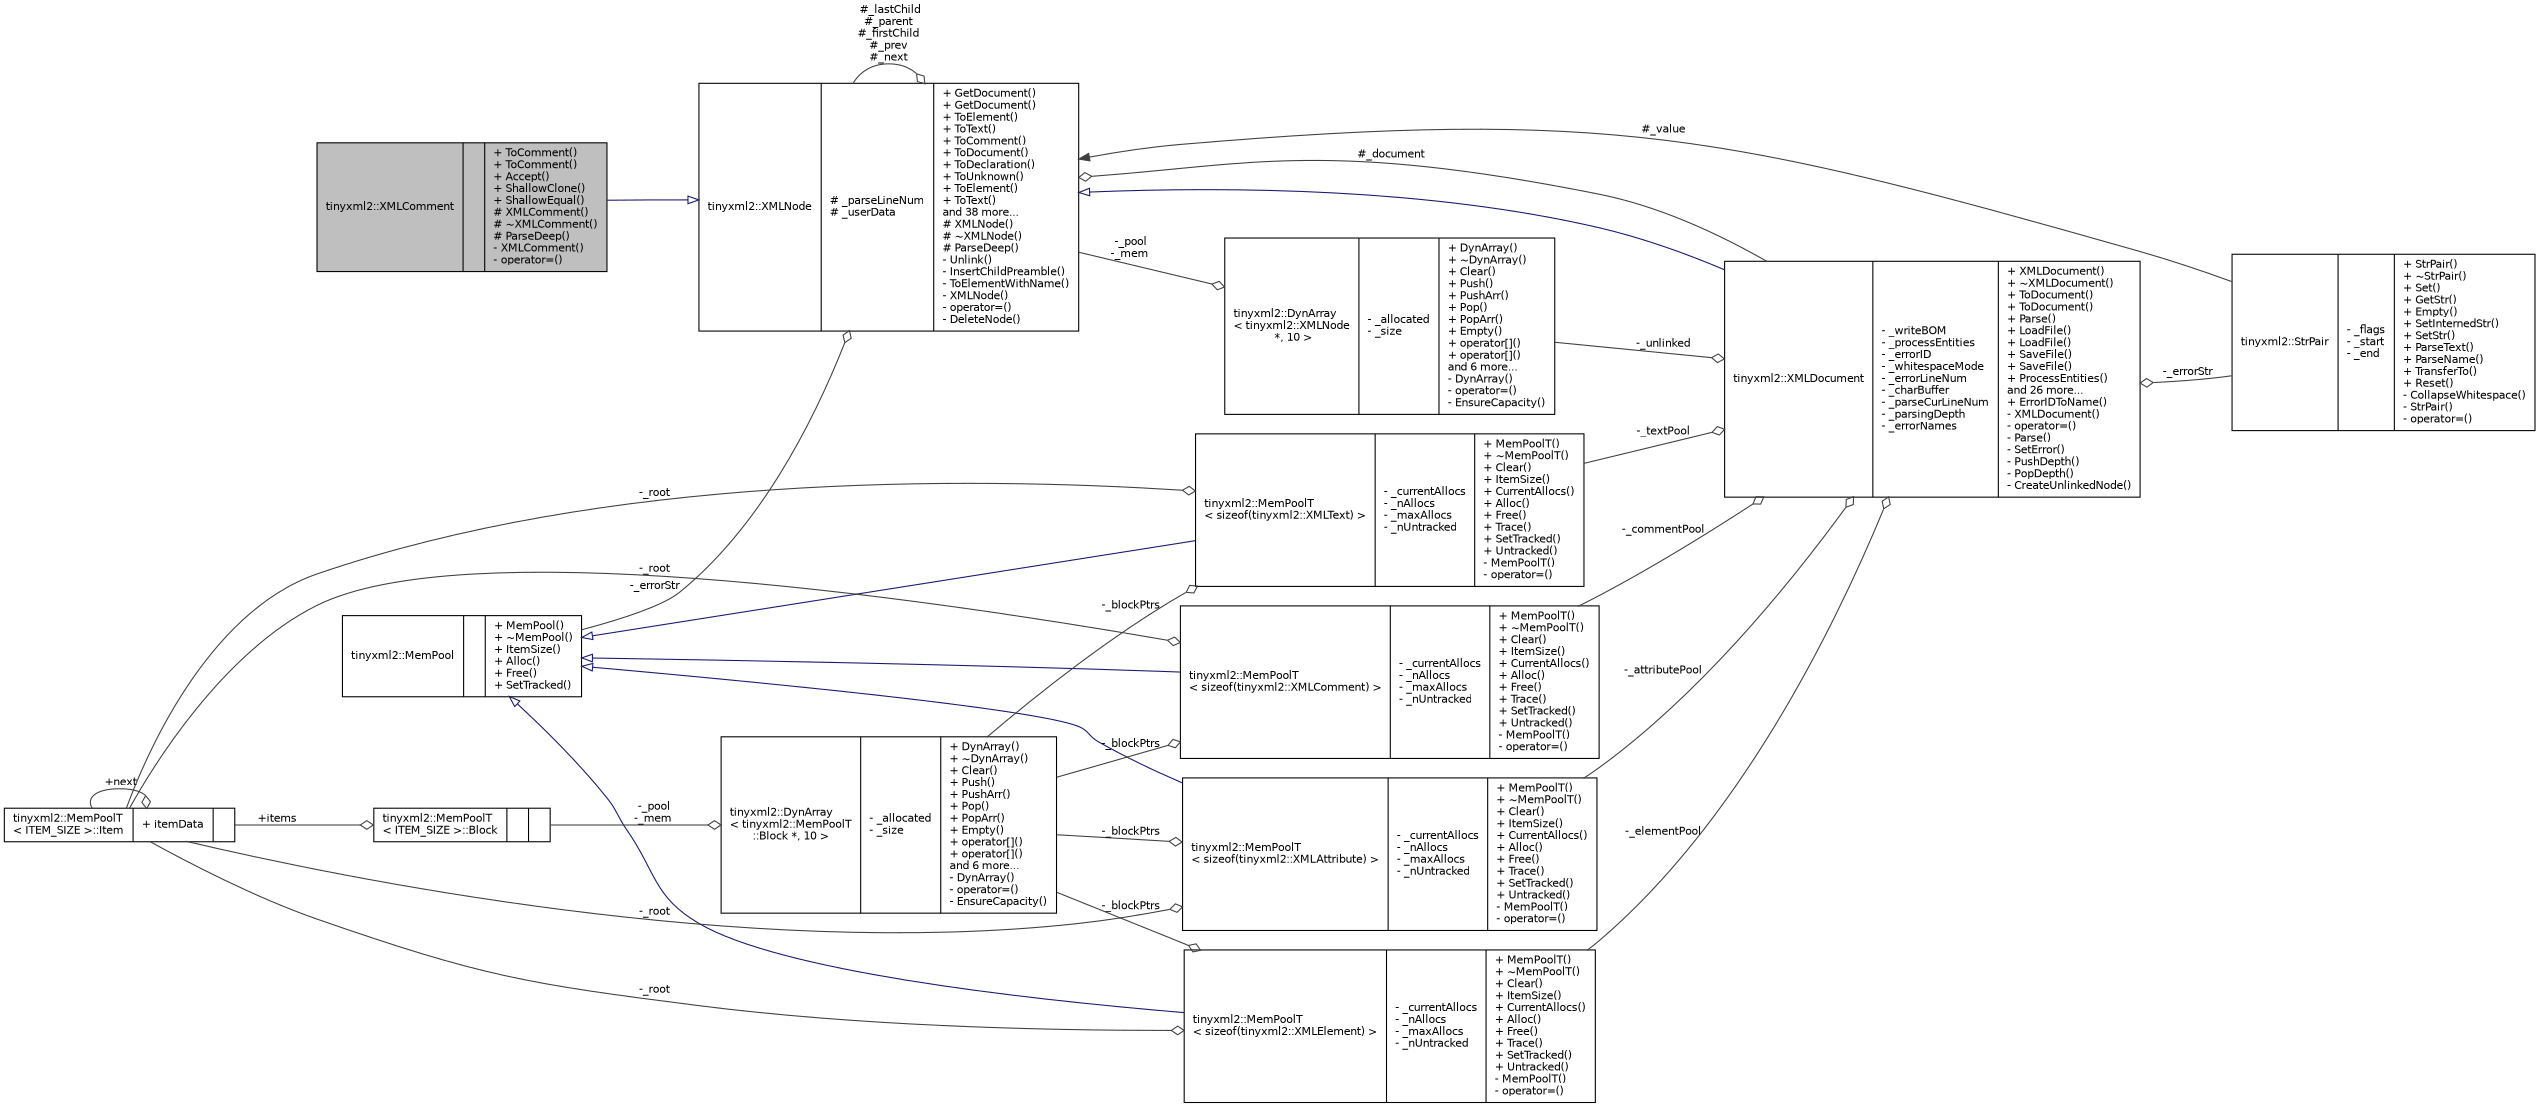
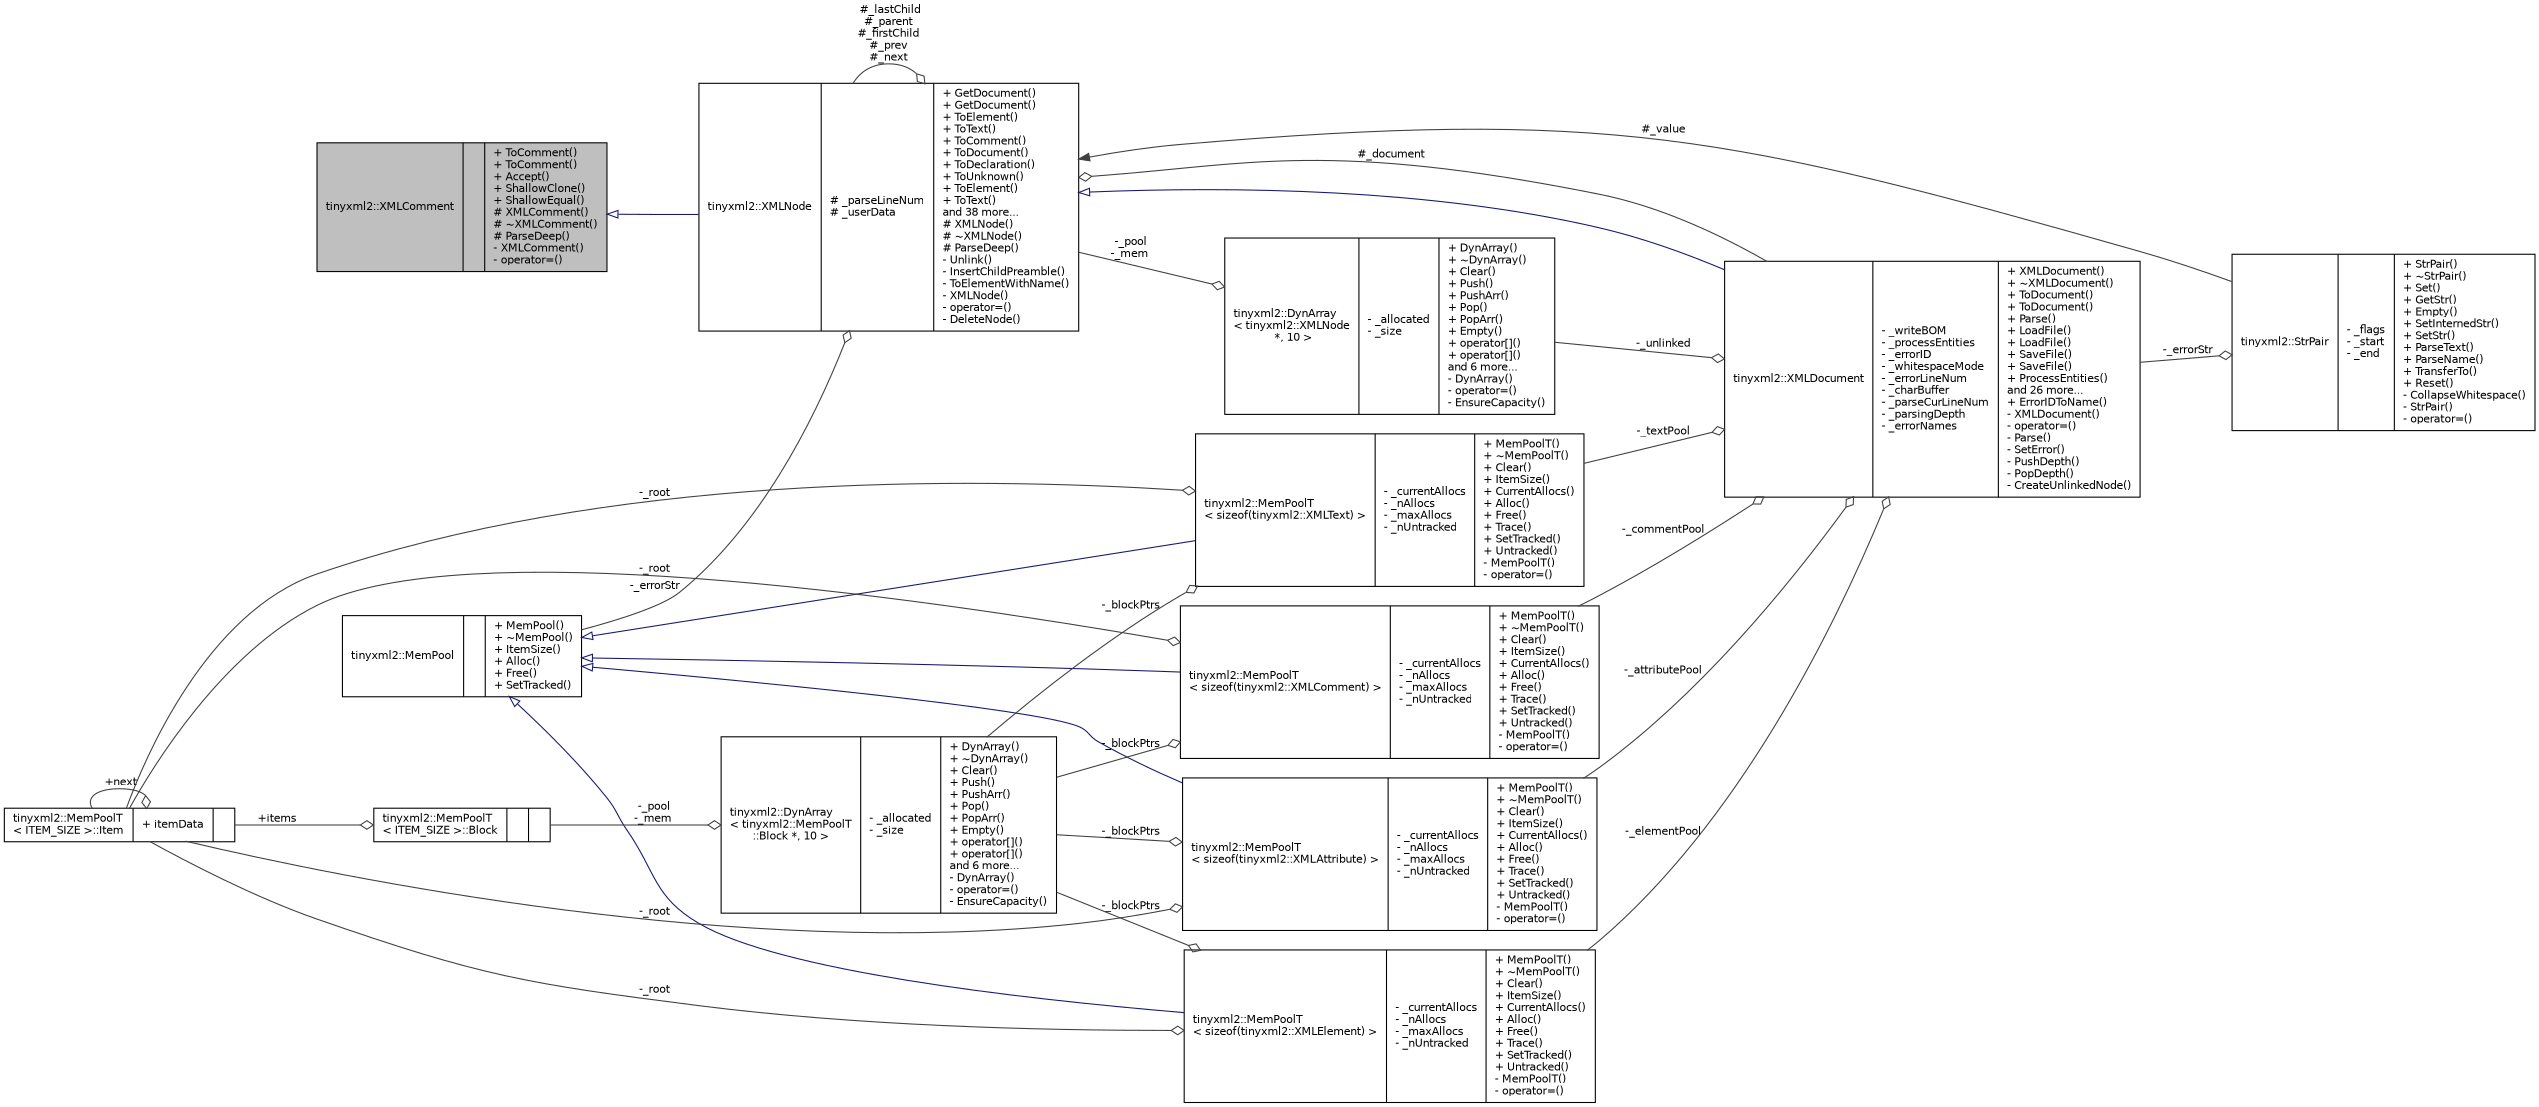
(648, 200) -> (659, 214)
(2193, 380) -> (2180, 359)
